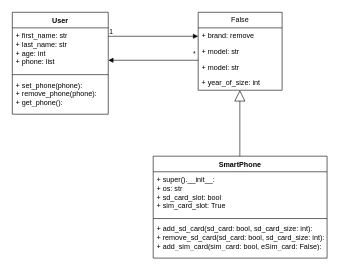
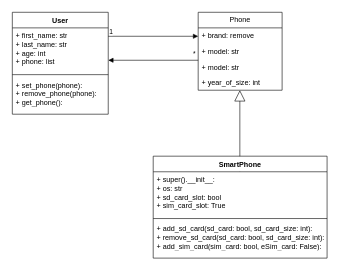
(240, 20) -> (240, 20)
